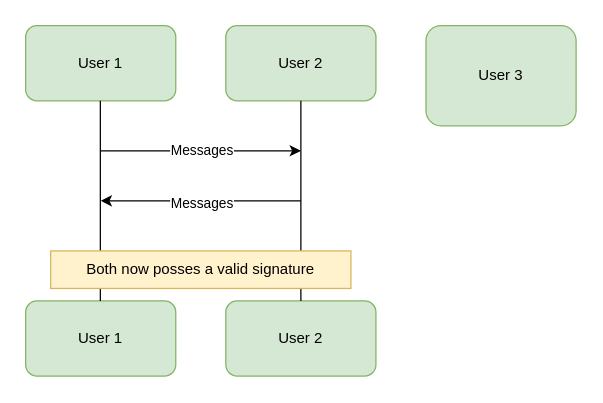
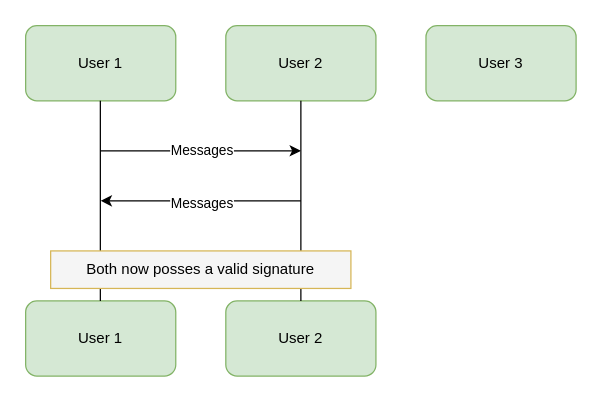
(501, 76) -> (501, 63)
(201, 269) -> (201, 269)
